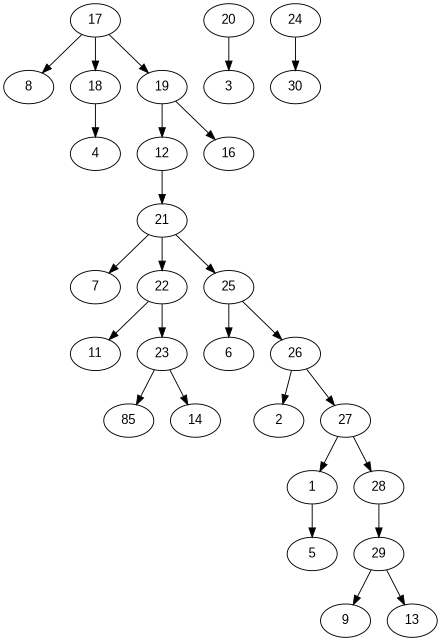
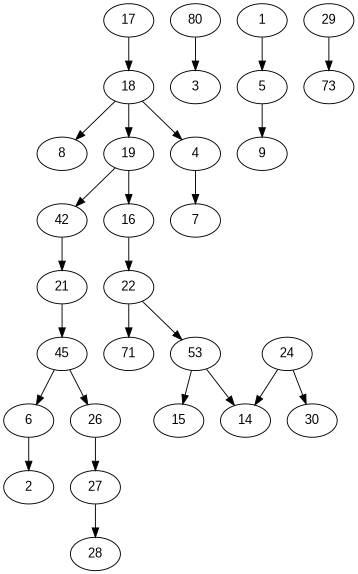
(229, 20) -> (195, 20)
(65, 50) -> (99, 117)
(125, 50) -> (129, 116)
(162, 154) -> (62, 220)
(162, 249) -> (129, 249)
(132, 250) -> (195, 183)
(229, 287) -> (62, 354)
(95, 354) -> (129, 354)
(162, 354) -> (195, 354)
none -> (269, 383)
(288, 383) -> (29, 449)
(129, 421) -> (179, 421)
(331, 450) -> none
(379, 516) -> none
(364, 583) -> (262, 116)
(412, 621) -> (329, 87)
